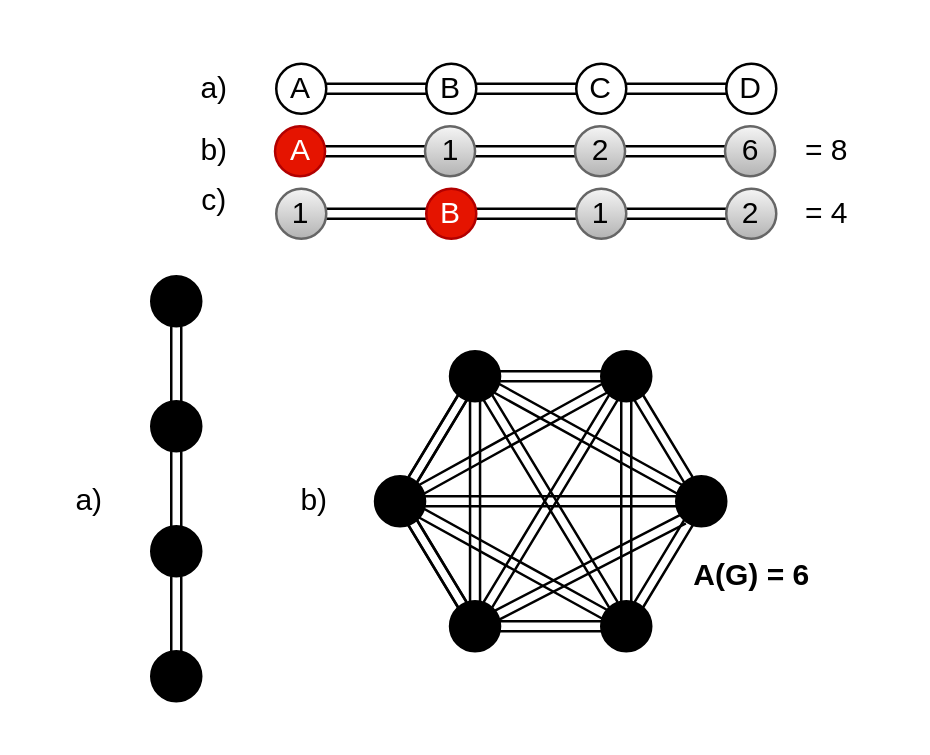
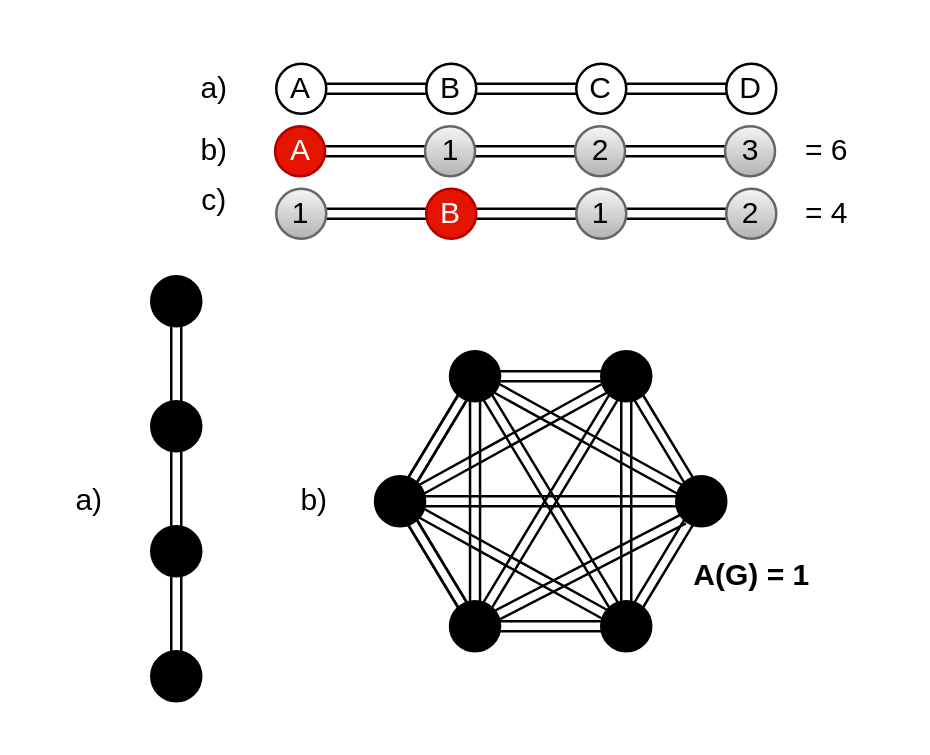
(751, 151) -> (751, 151)
(828, 151) -> (828, 151)
(753, 576) -> (753, 576)
